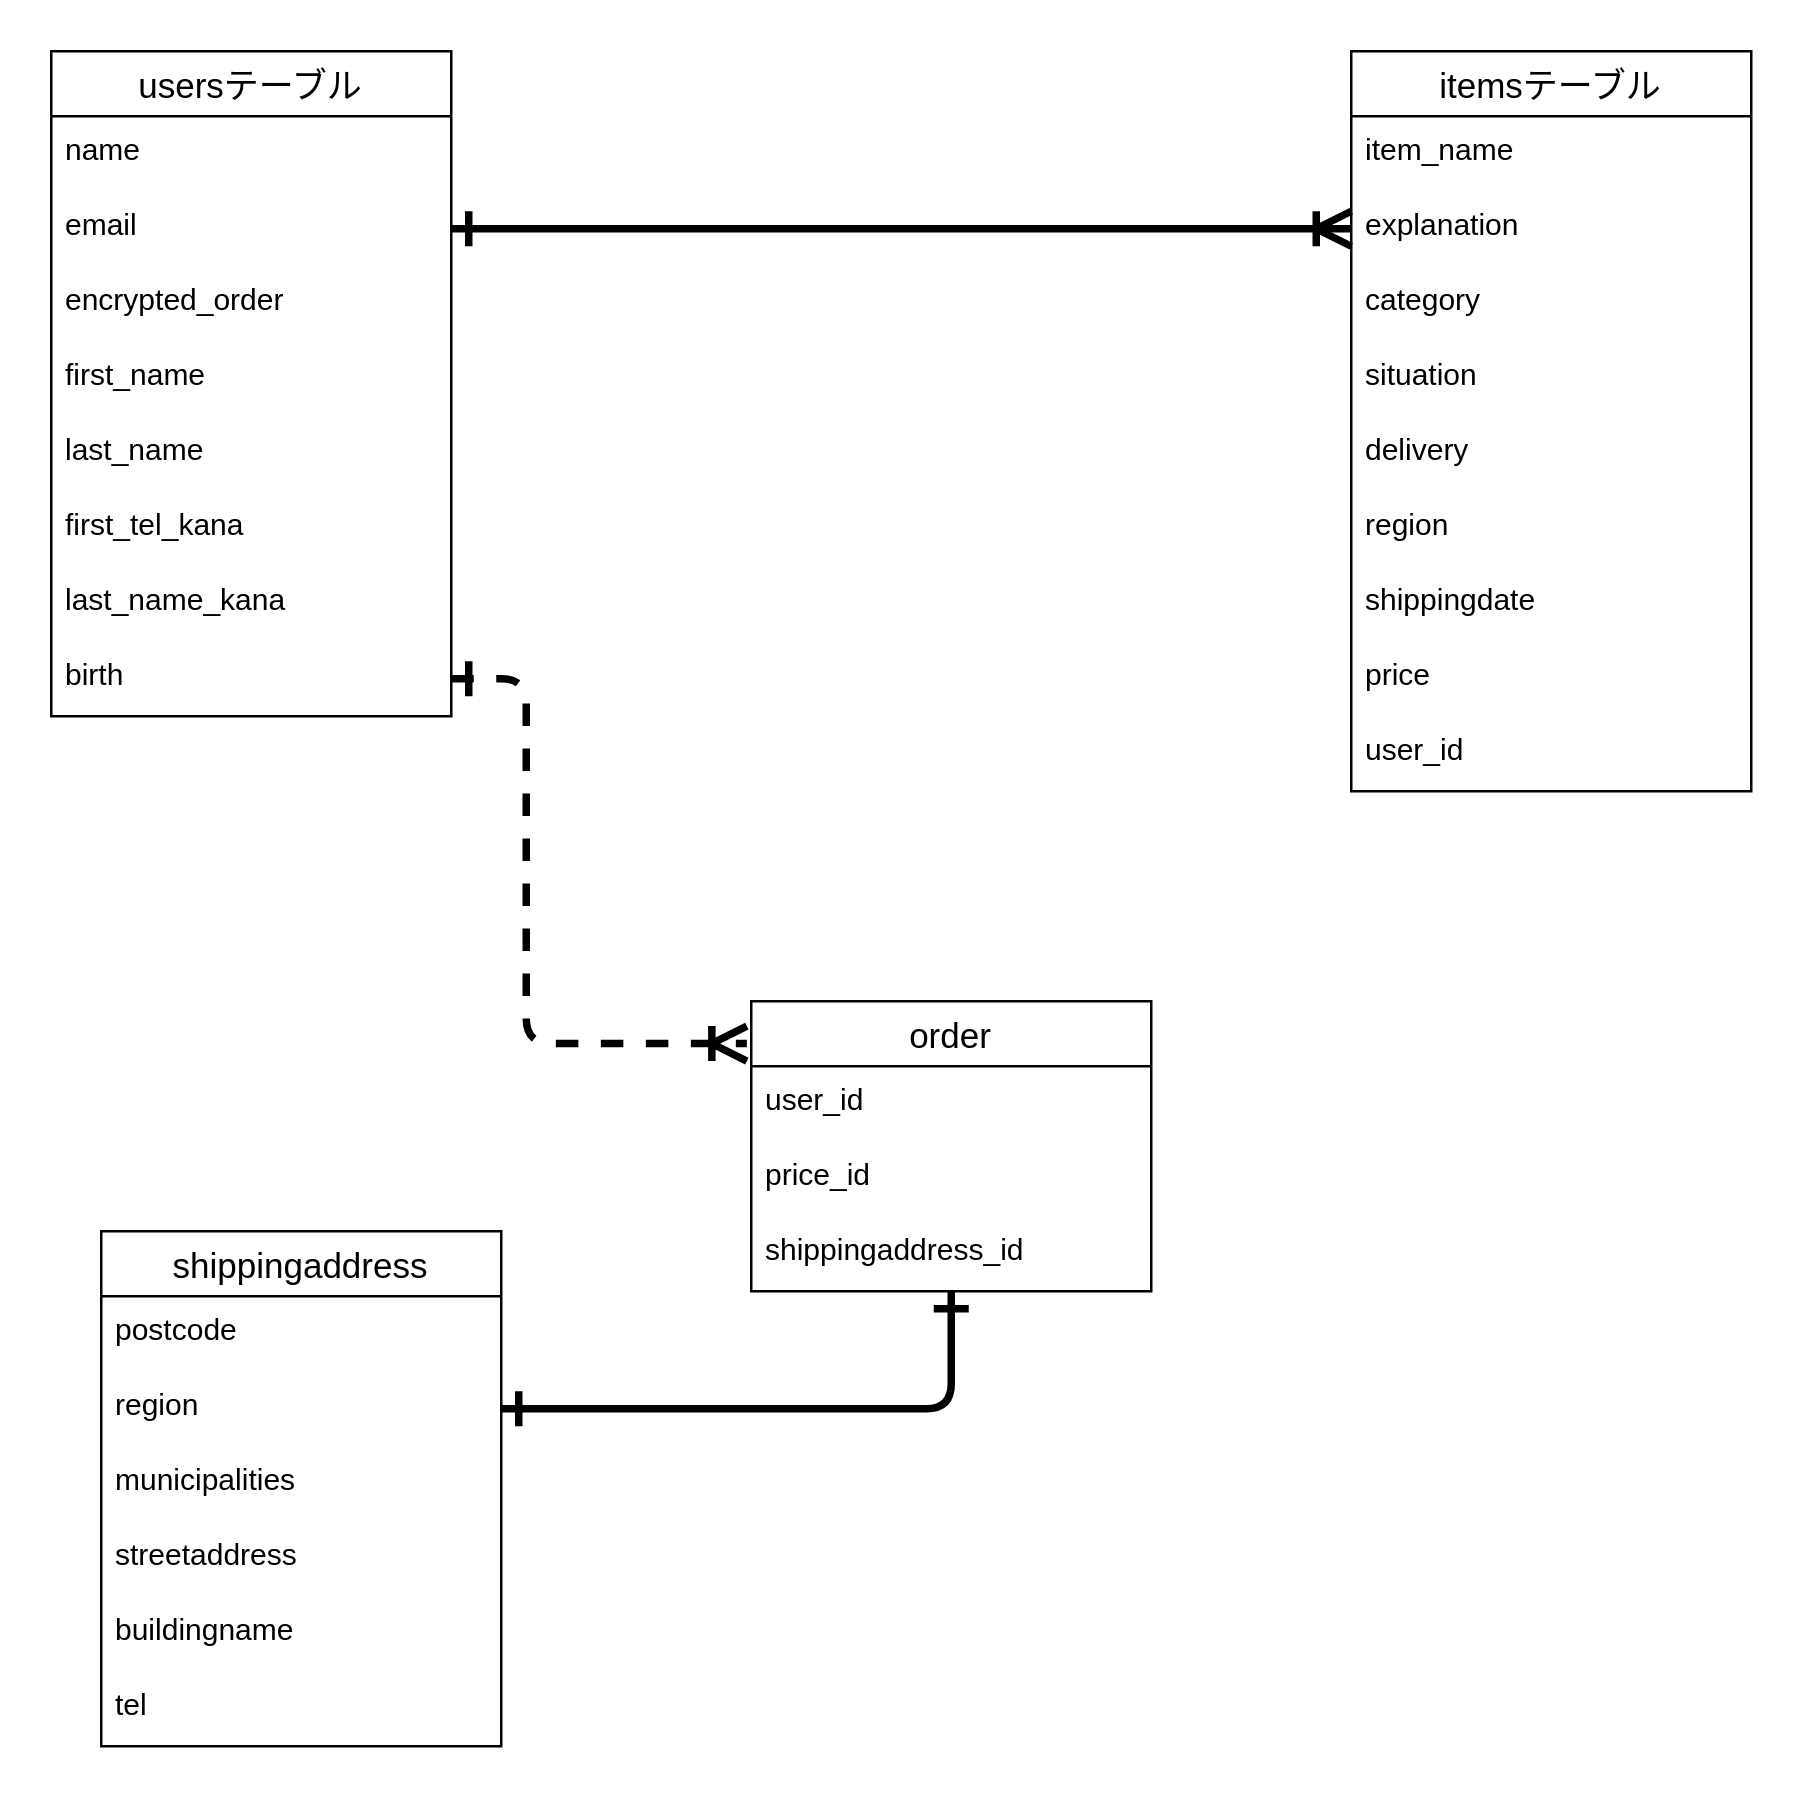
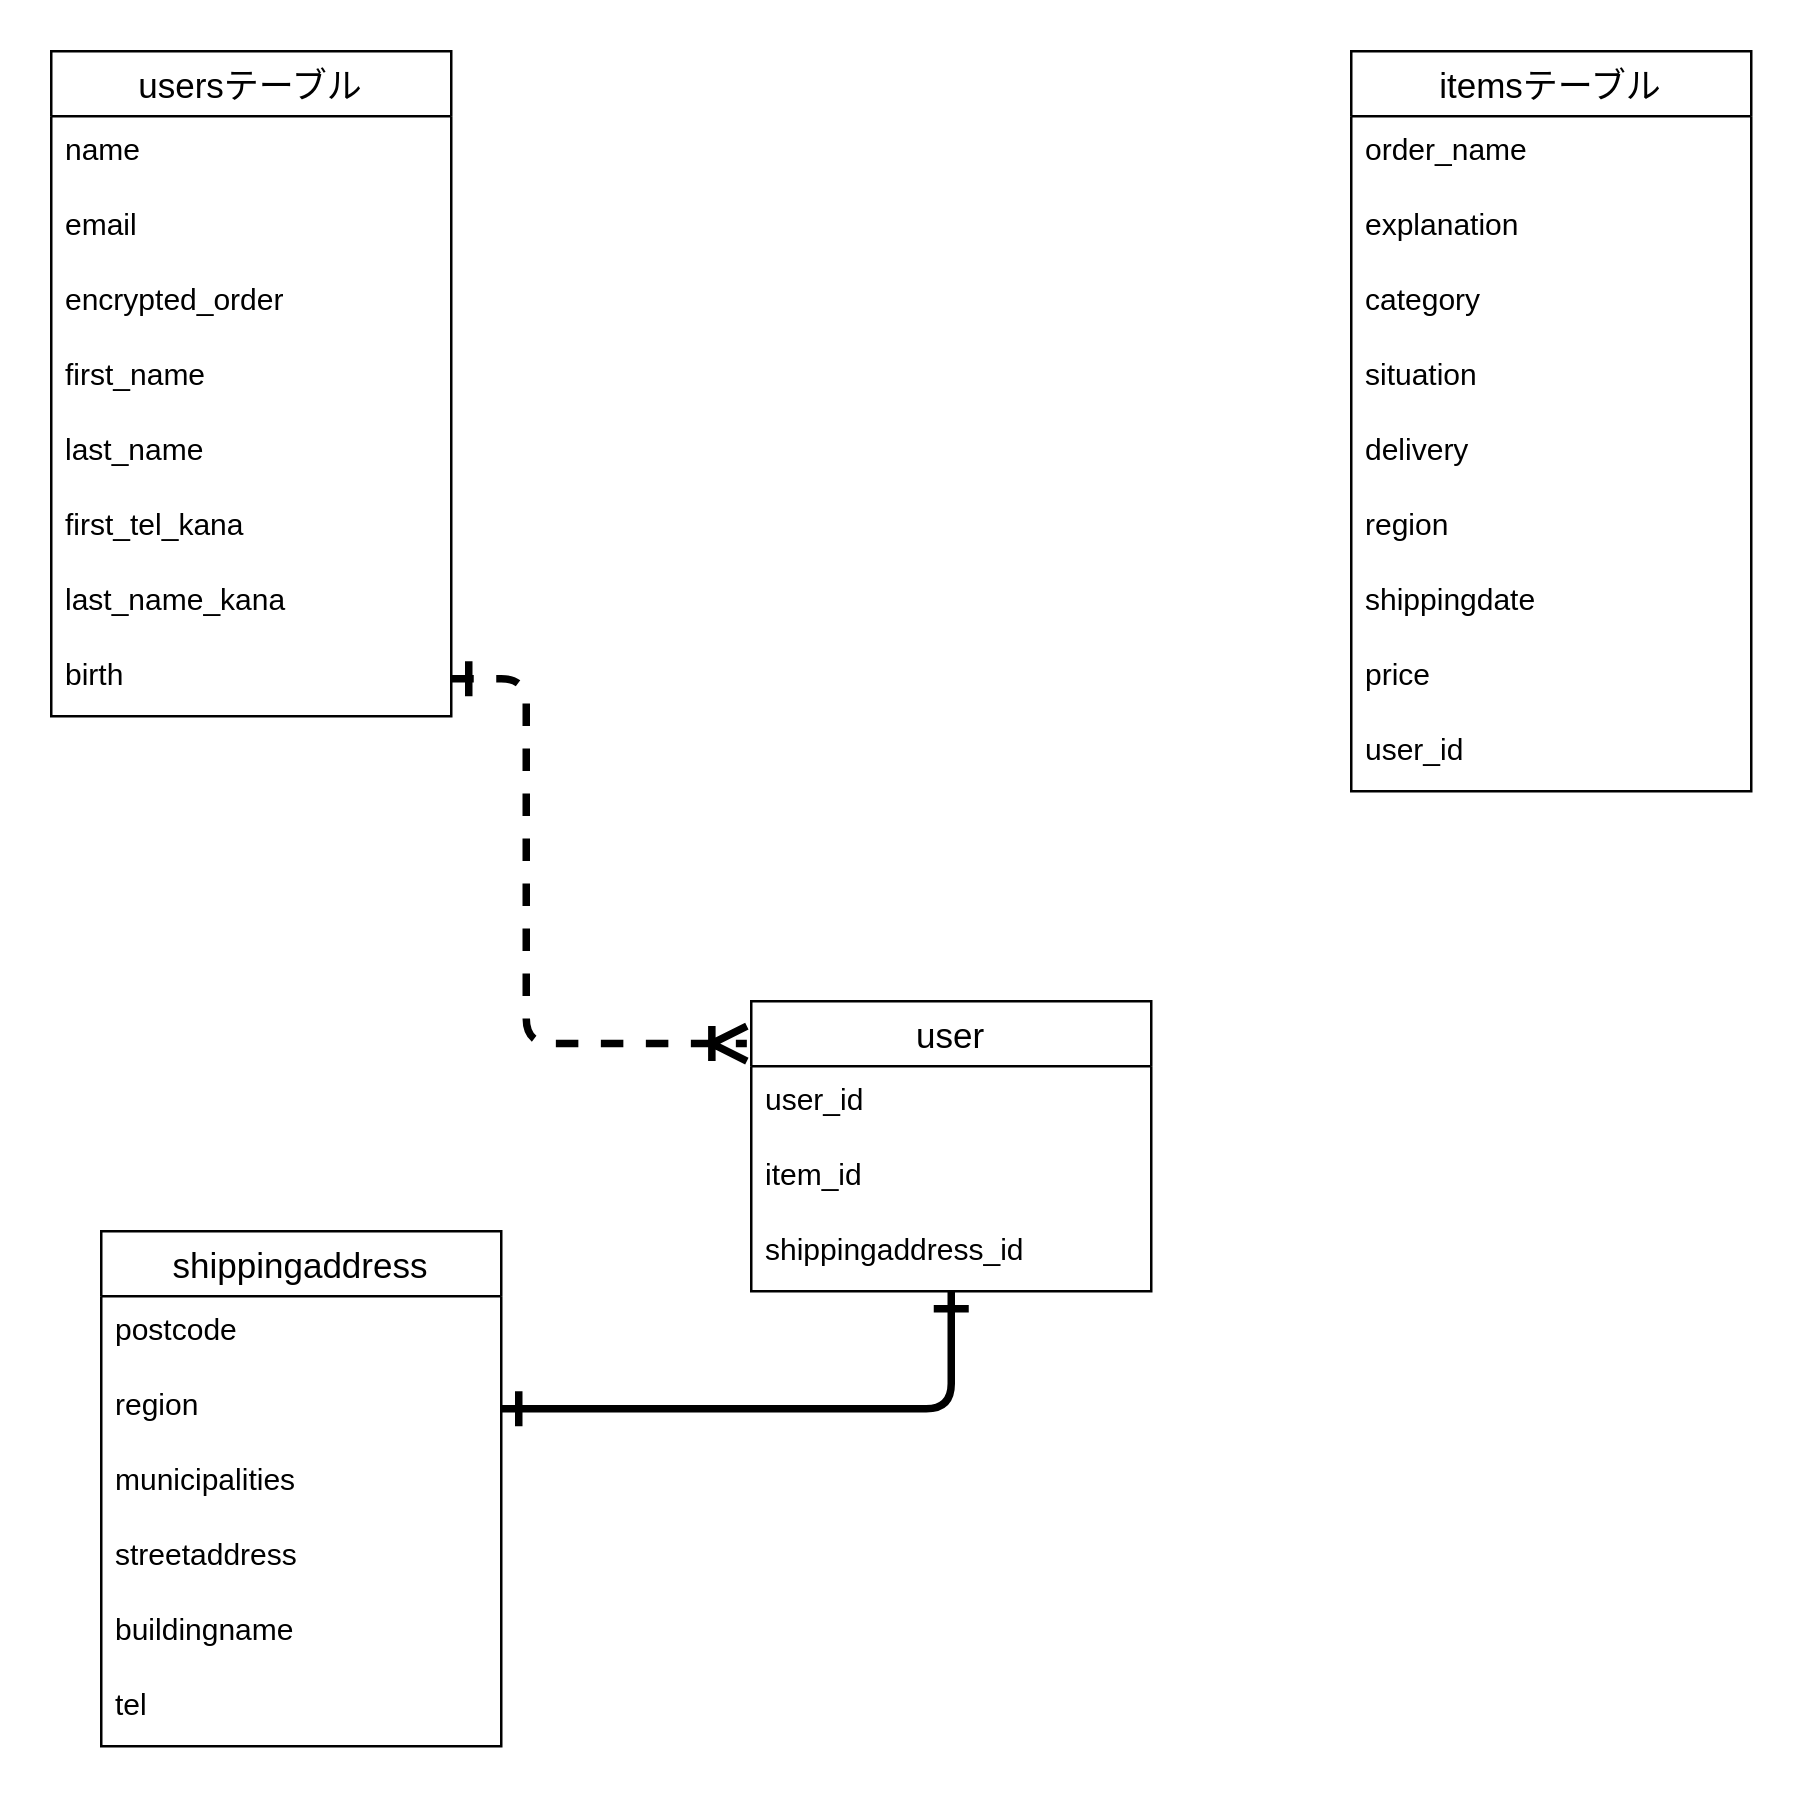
(1437, 150) -> (1449, 150)
(901, 229) -> none
(950, 1036) -> (950, 1036)
(824, 1175) -> (816, 1175)
